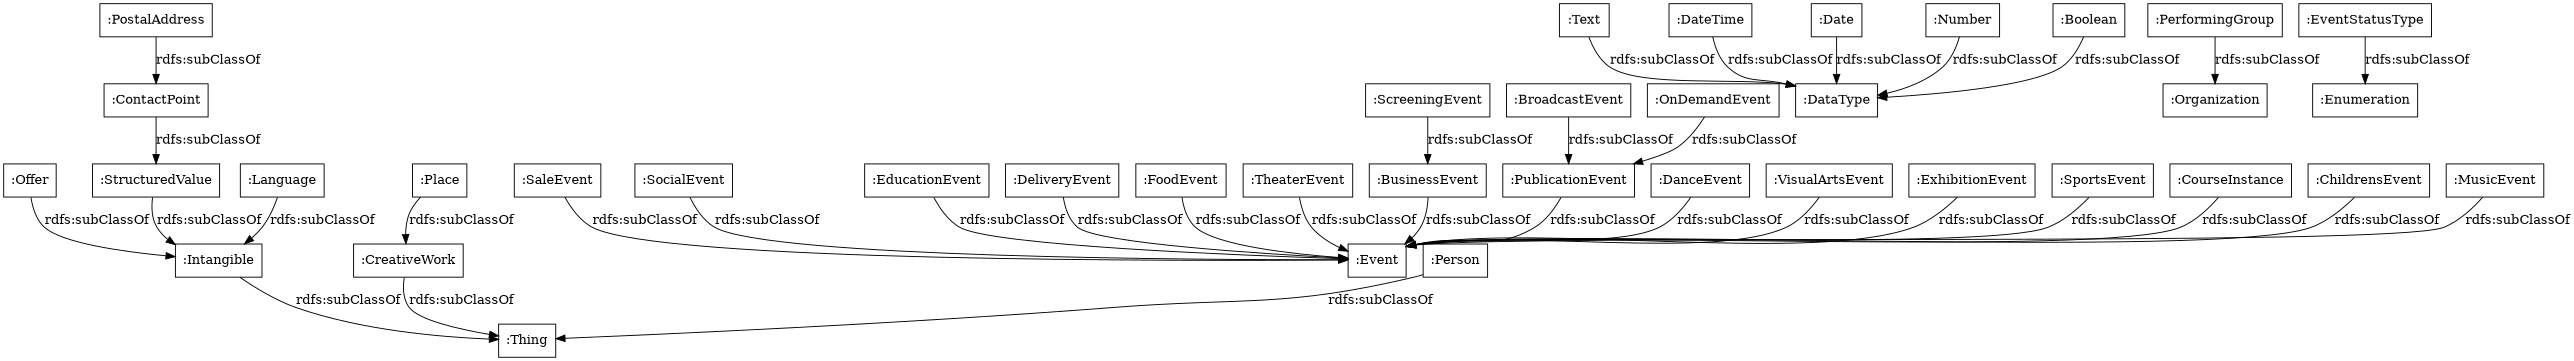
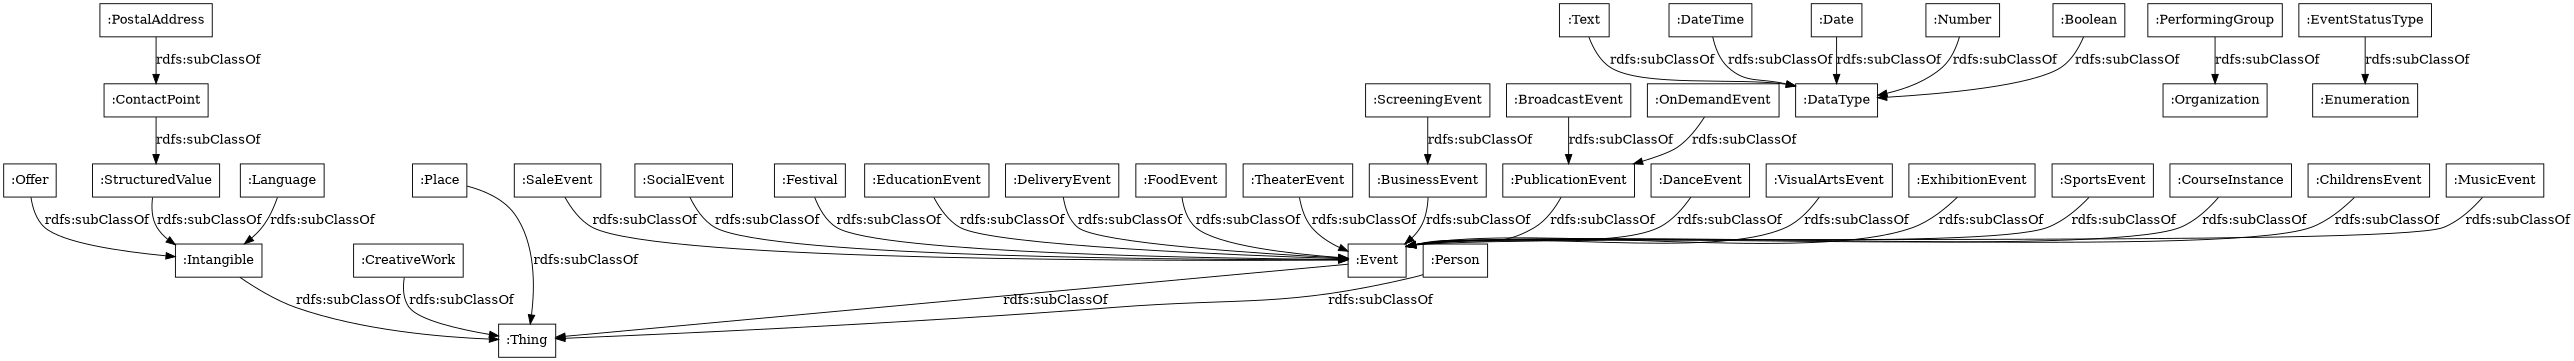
none -> (810, 180)
(409, 214) -> (526, 235)
none -> (957, 300)
